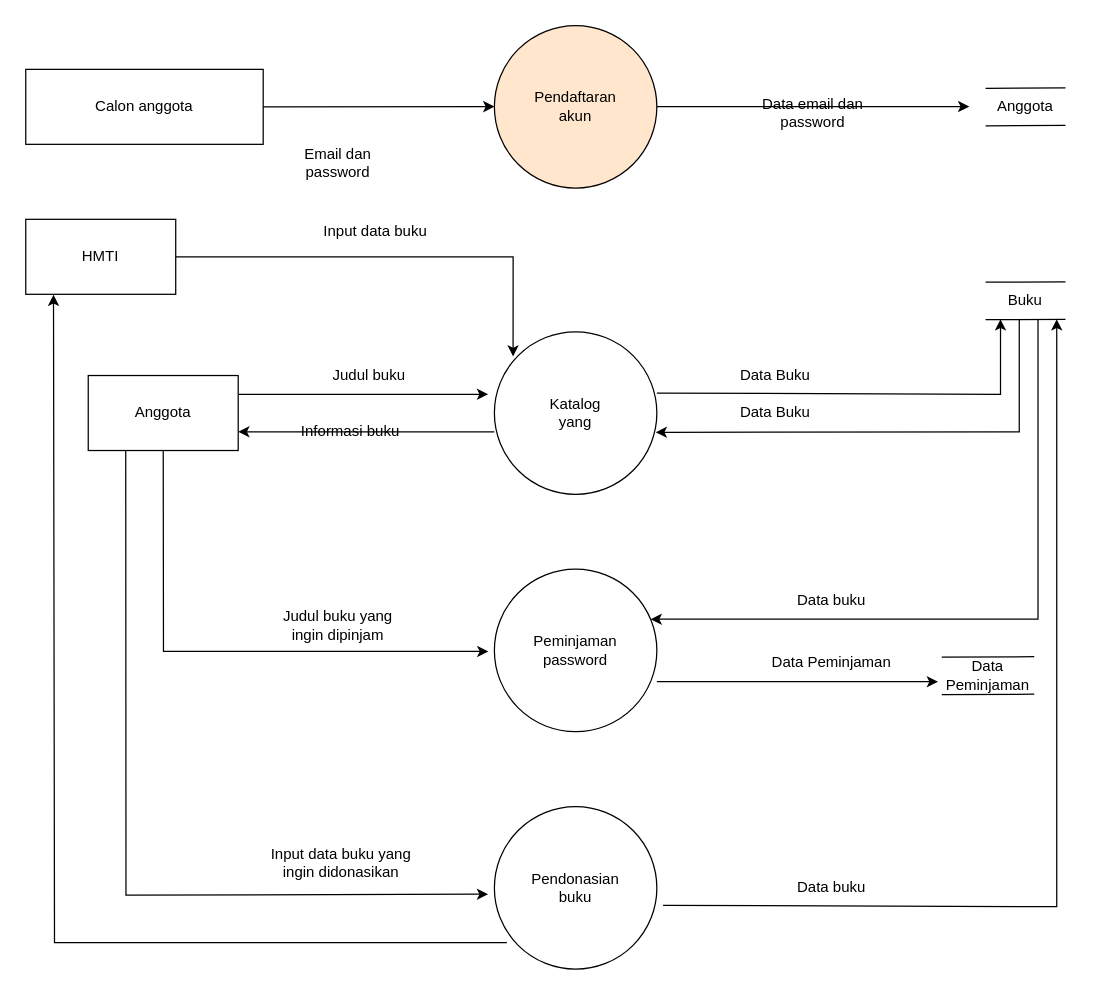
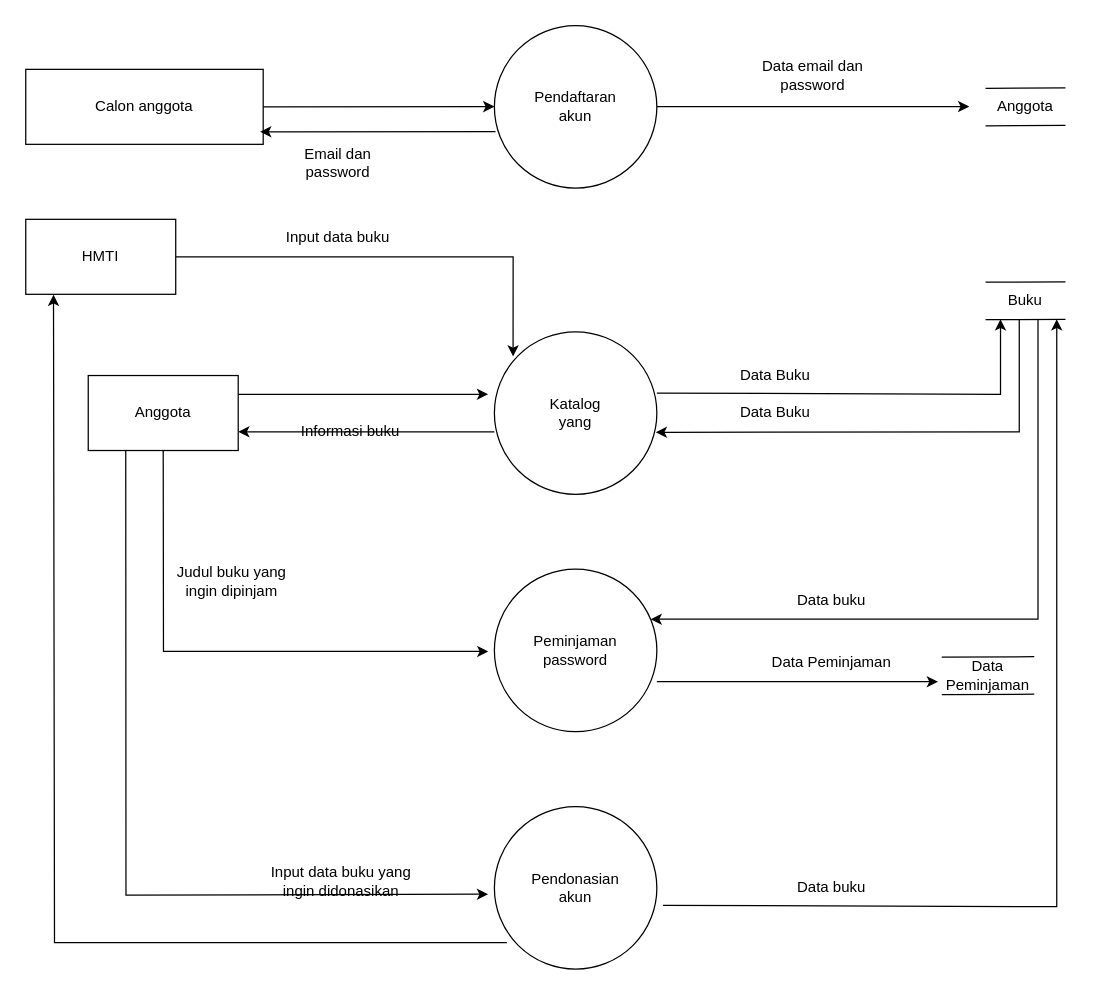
(576, 107) -> (576, 107)
(813, 113) -> (813, 76)
none -> (382, 132)
(376, 232) -> (338, 238)
(369, 376) -> none
(338, 626) -> (232, 582)
(341, 863) -> (341, 882)
(576, 888) -> (576, 888)
